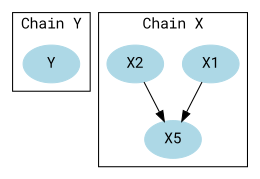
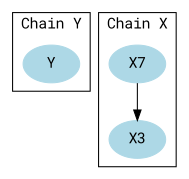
(135, 64) -> none
(211, 64) -> (137, 64)
(173, 139) -> (137, 139)
